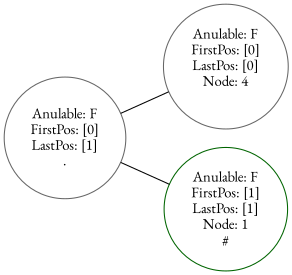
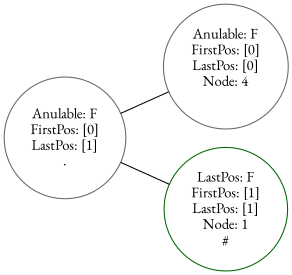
(226, 209) -> (226, 209)
